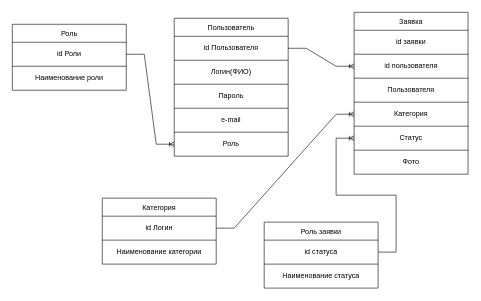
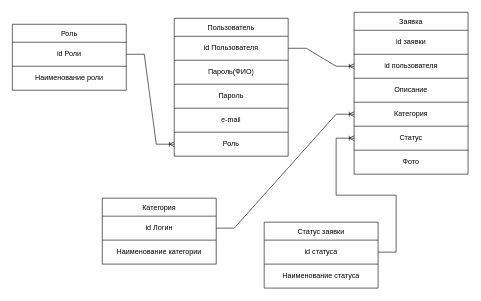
(231, 72) -> (231, 72)
(411, 90) -> (411, 90)
(321, 232) -> (321, 232)
